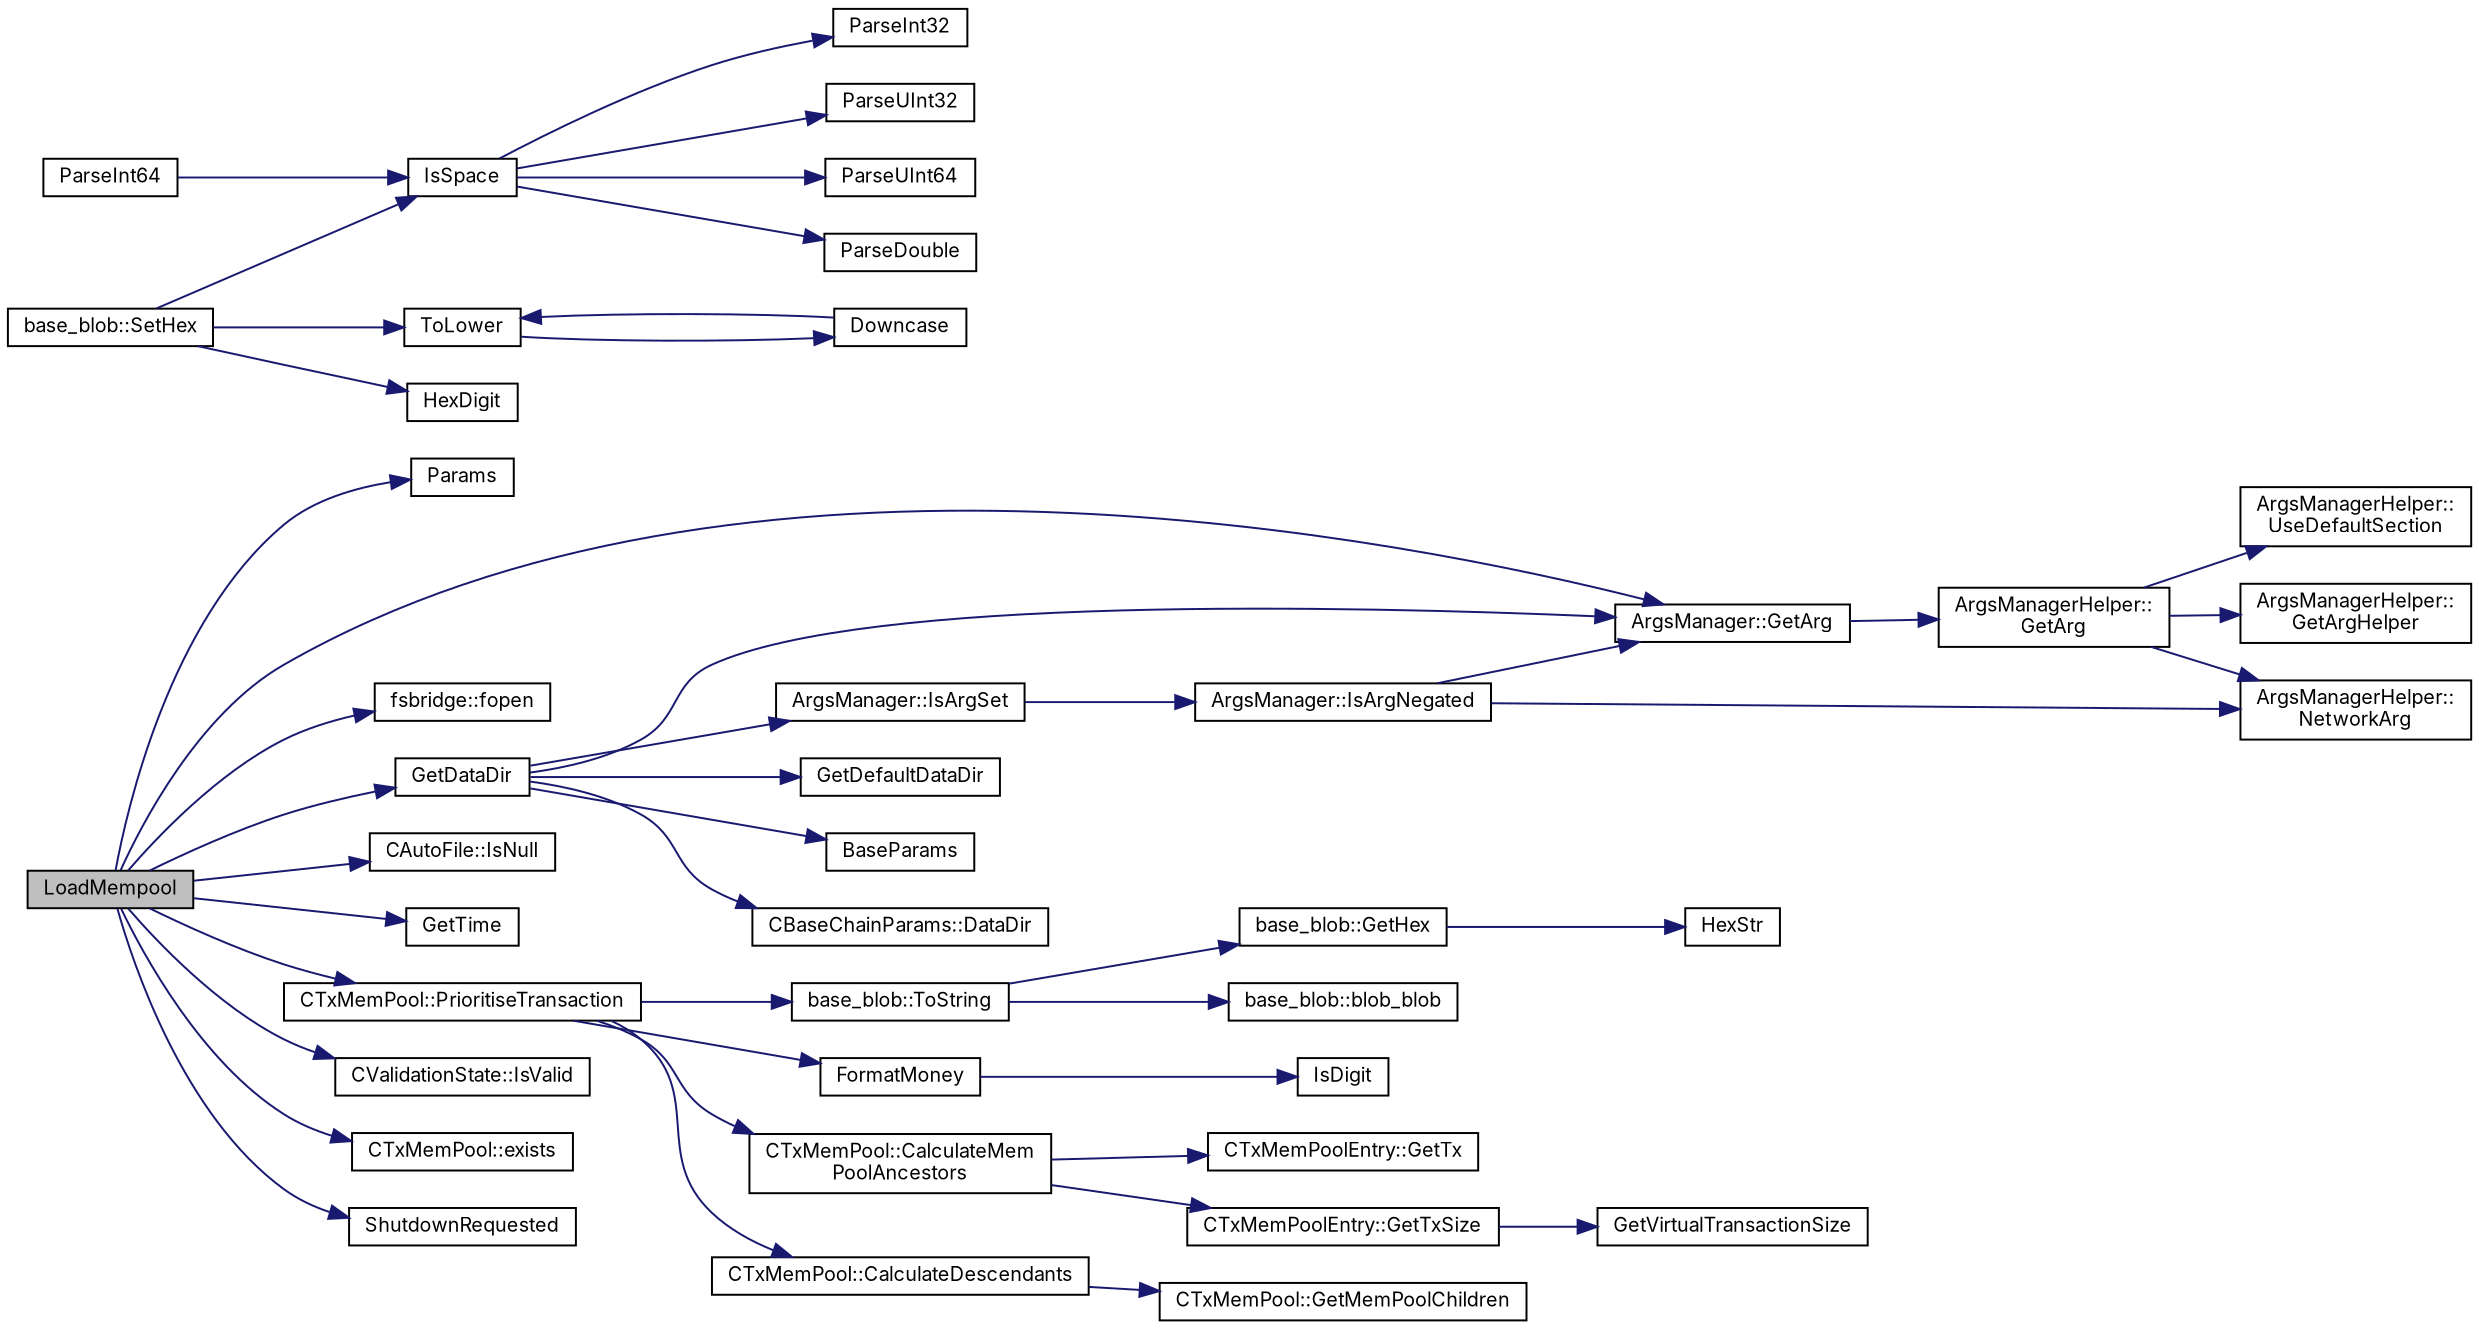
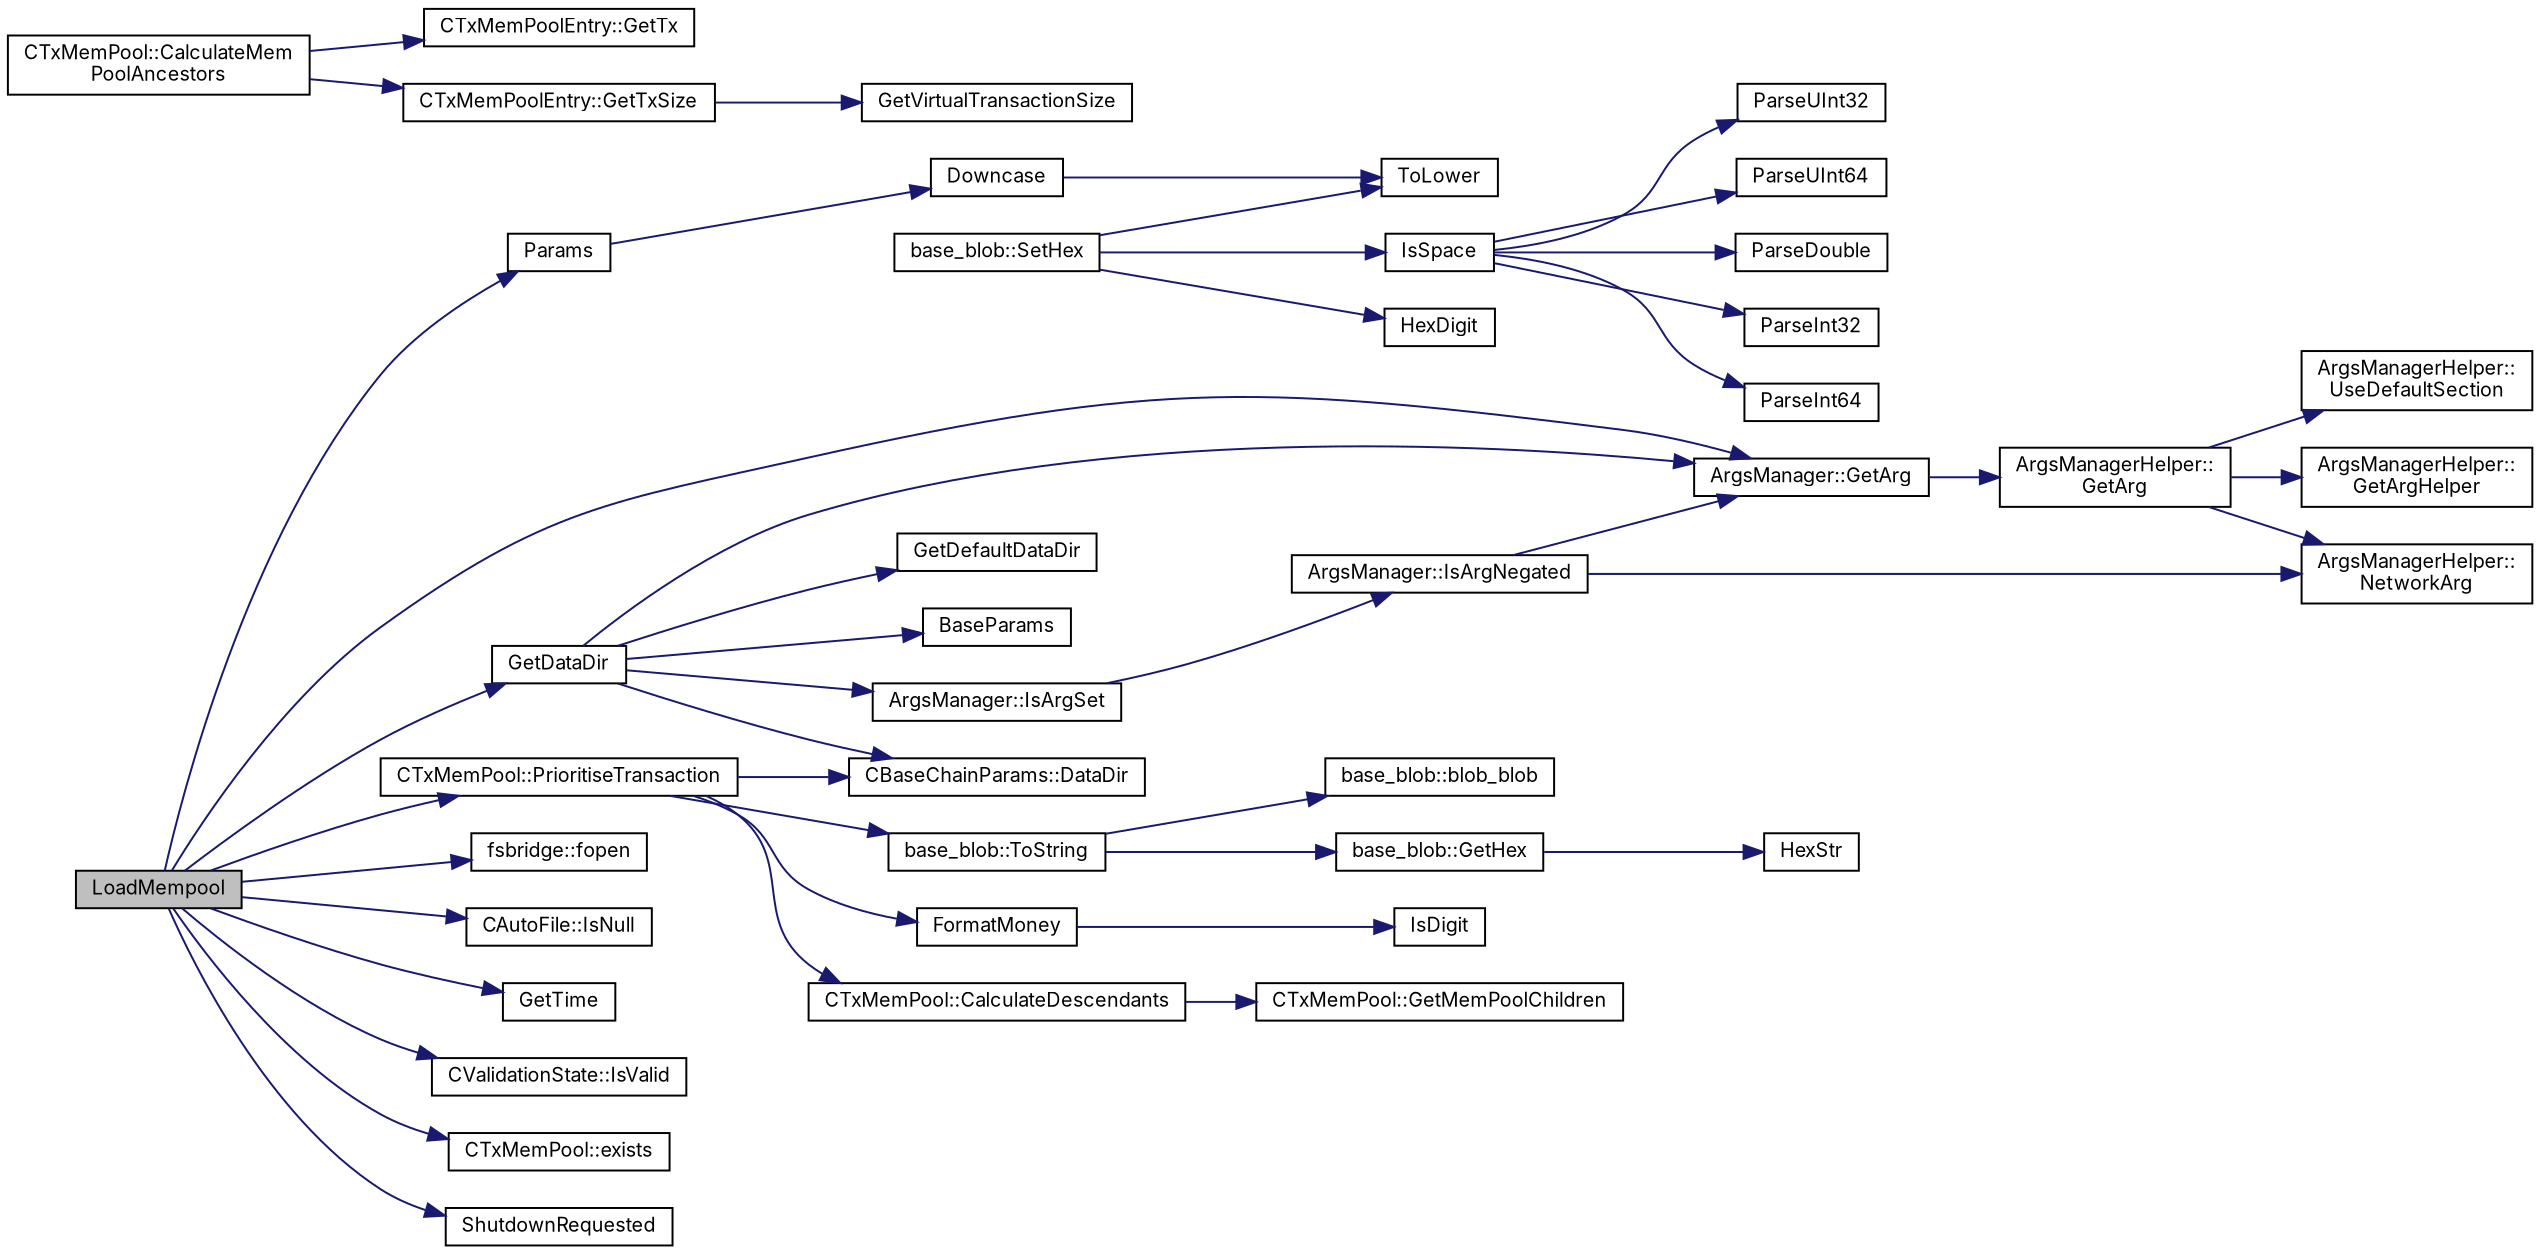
(283, 178) -> (1646, 308)
(668, 341) -> (761, 218)
(685, 1090) -> (783, 777)
